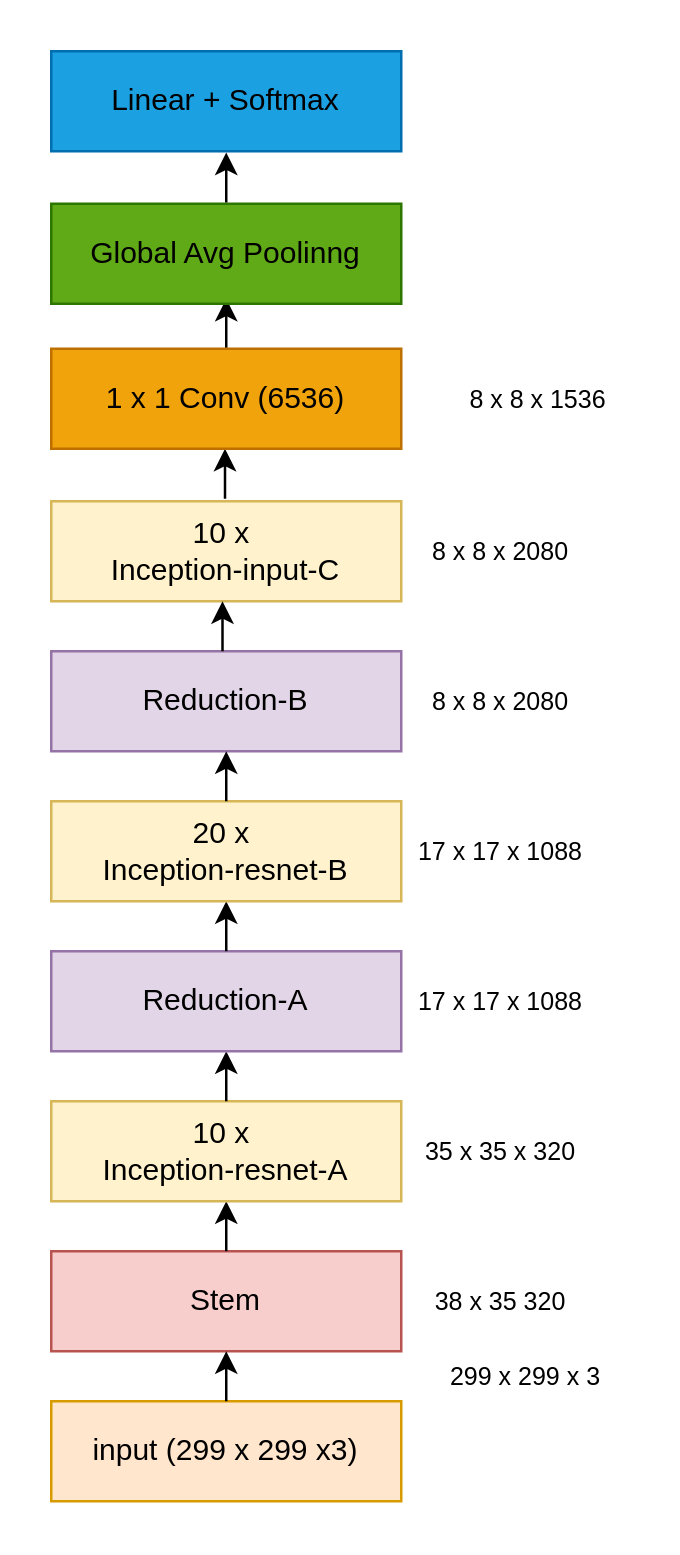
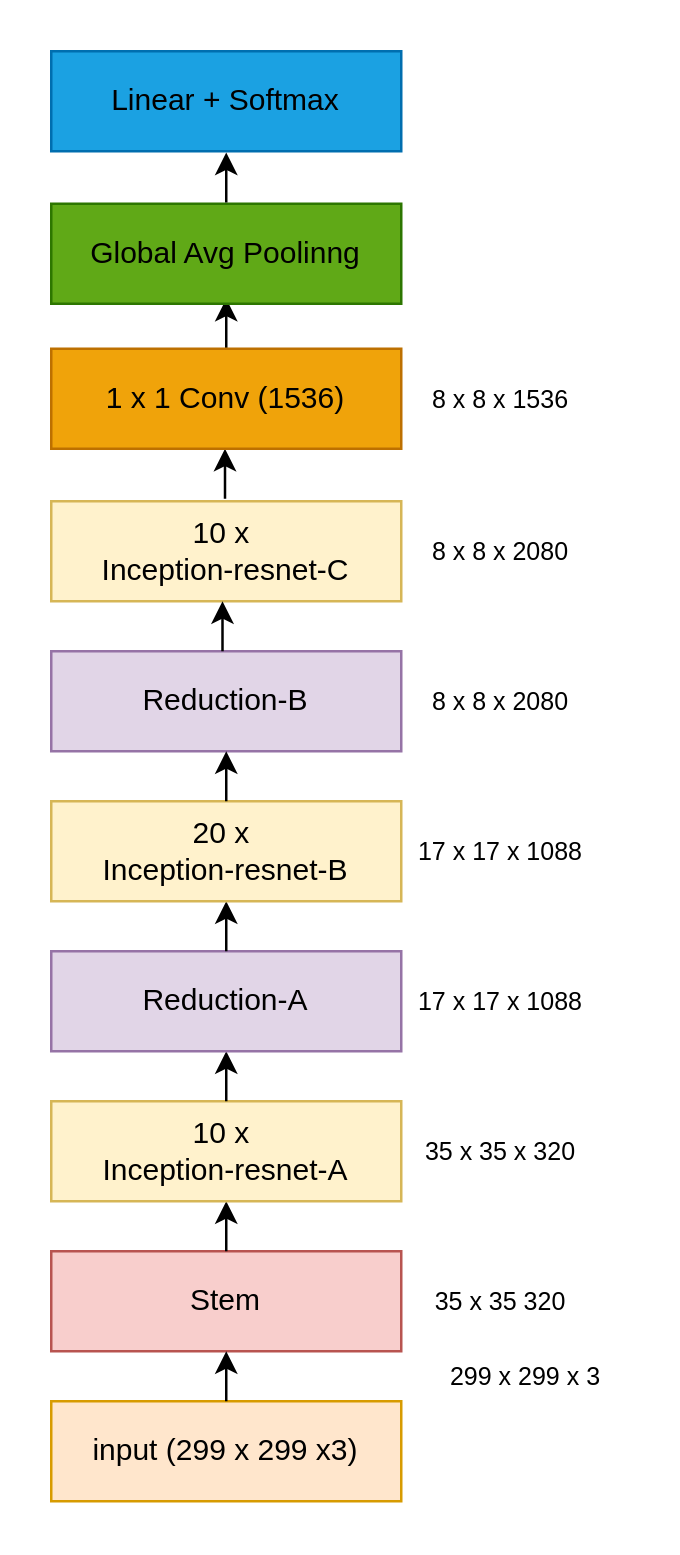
(226, 399) -> (226, 399)
(539, 399) -> (501, 399)
(226, 551) -> (226, 551)
(501, 1301) -> (501, 1301)
